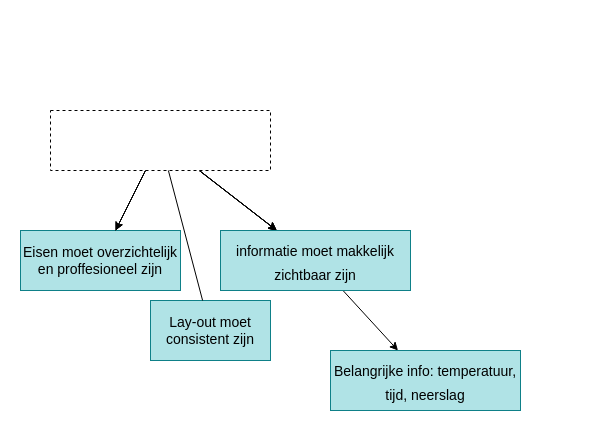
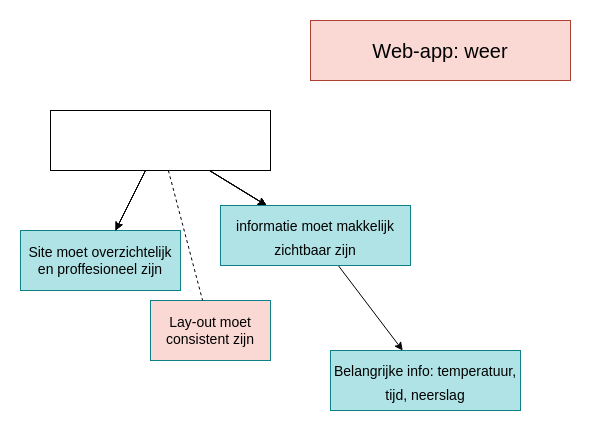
none -> (441, 51)
(161, 141) -> (161, 141)
(185, 235) -> (185, 235)
(101, 261) -> (101, 261)
(316, 261) -> (316, 236)
(211, 331) -> (211, 331)
